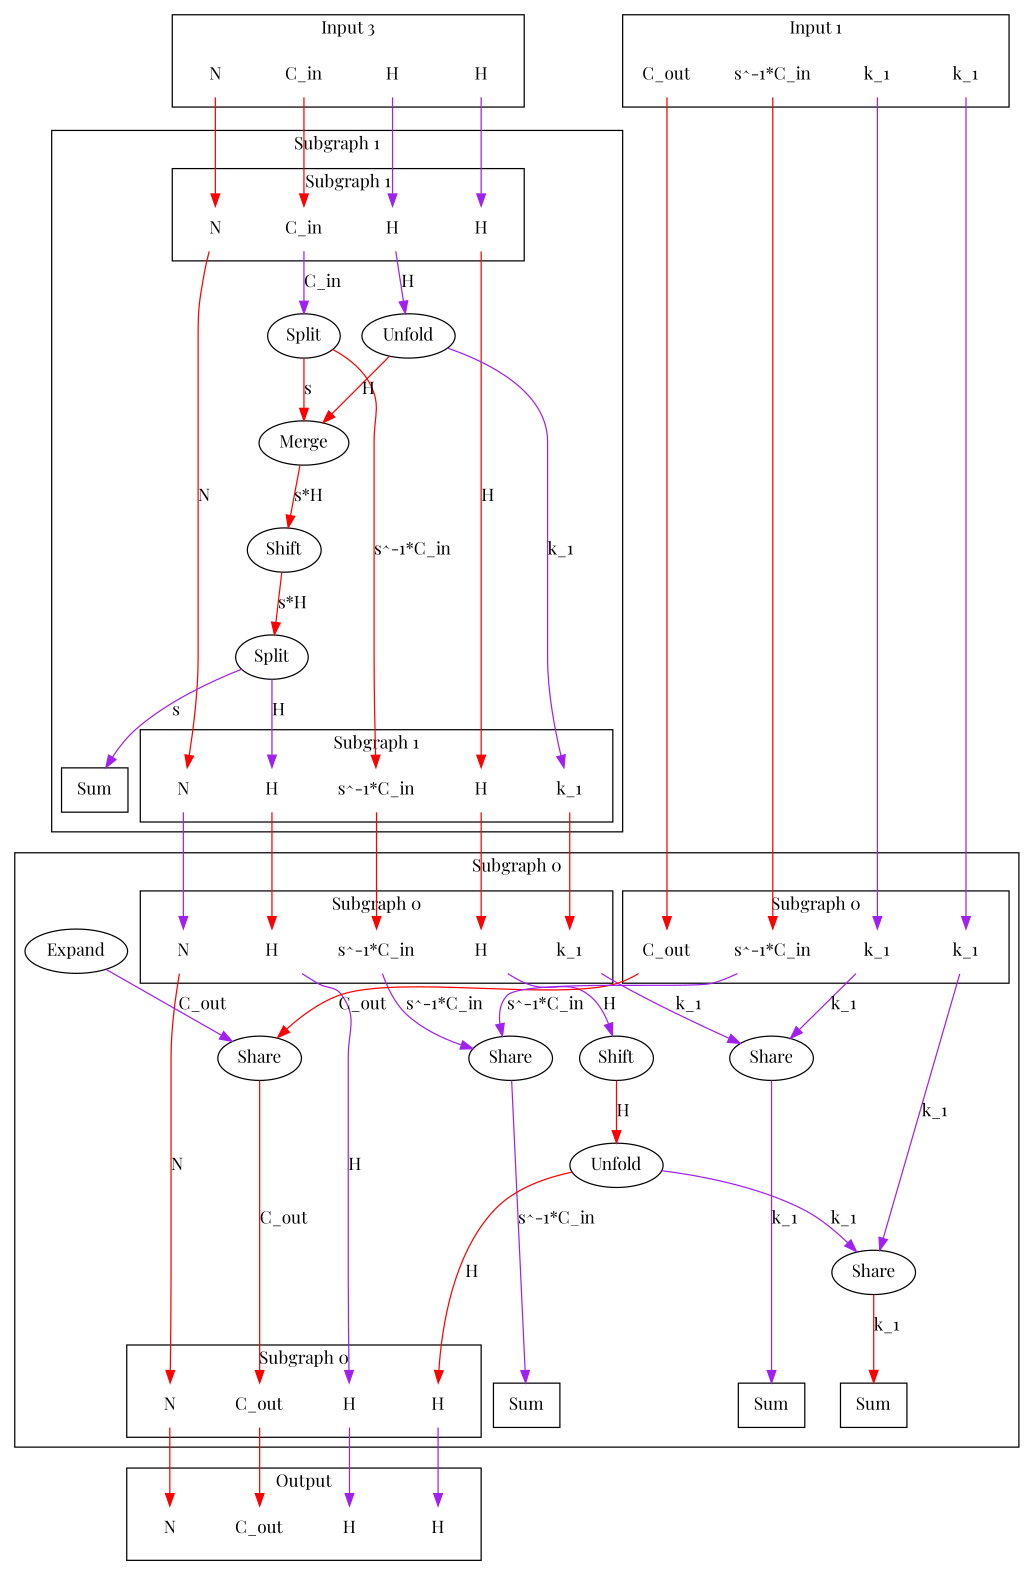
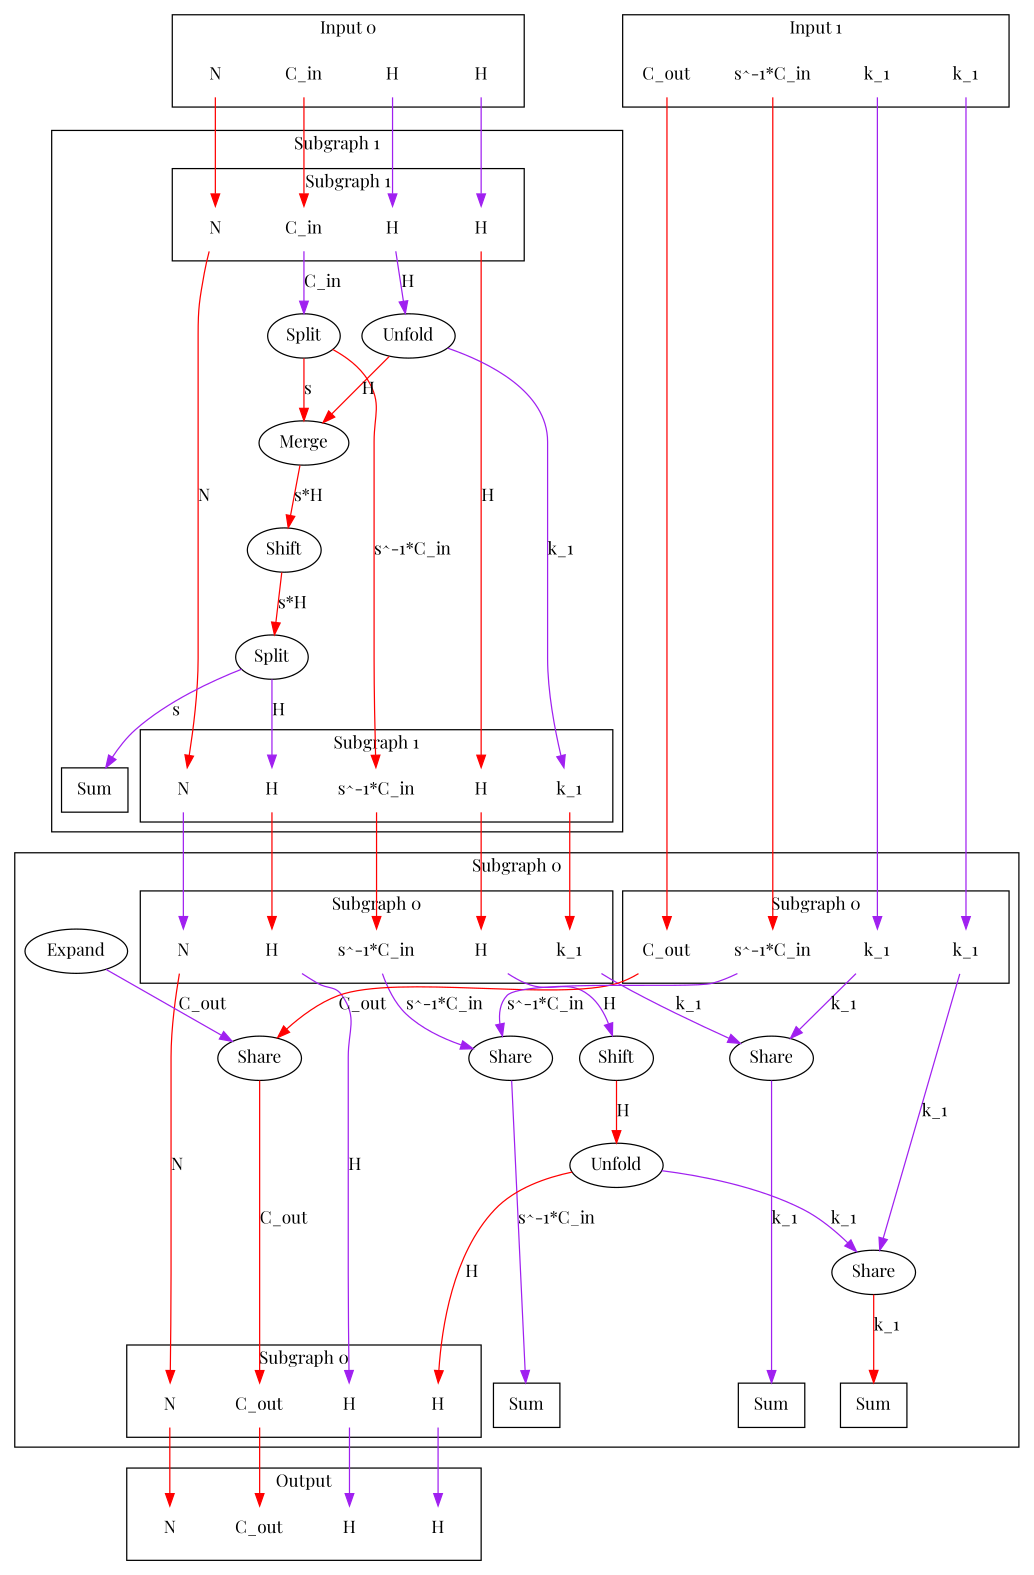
(348, 29) -> (348, 29)
